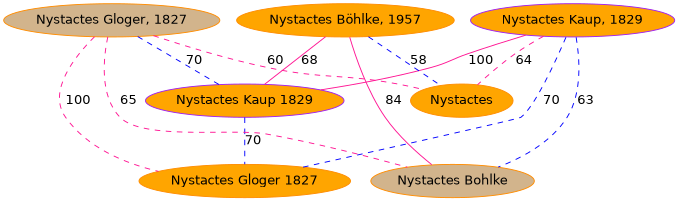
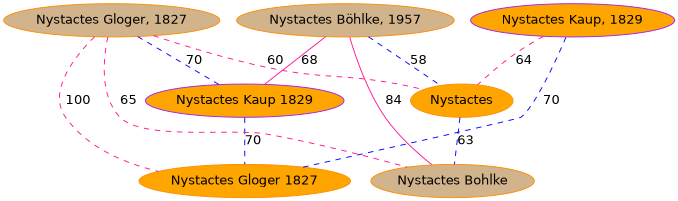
(345, 20) -> (345, 20)
(430, 68) -> none
(566, 119) -> (457, 141)
